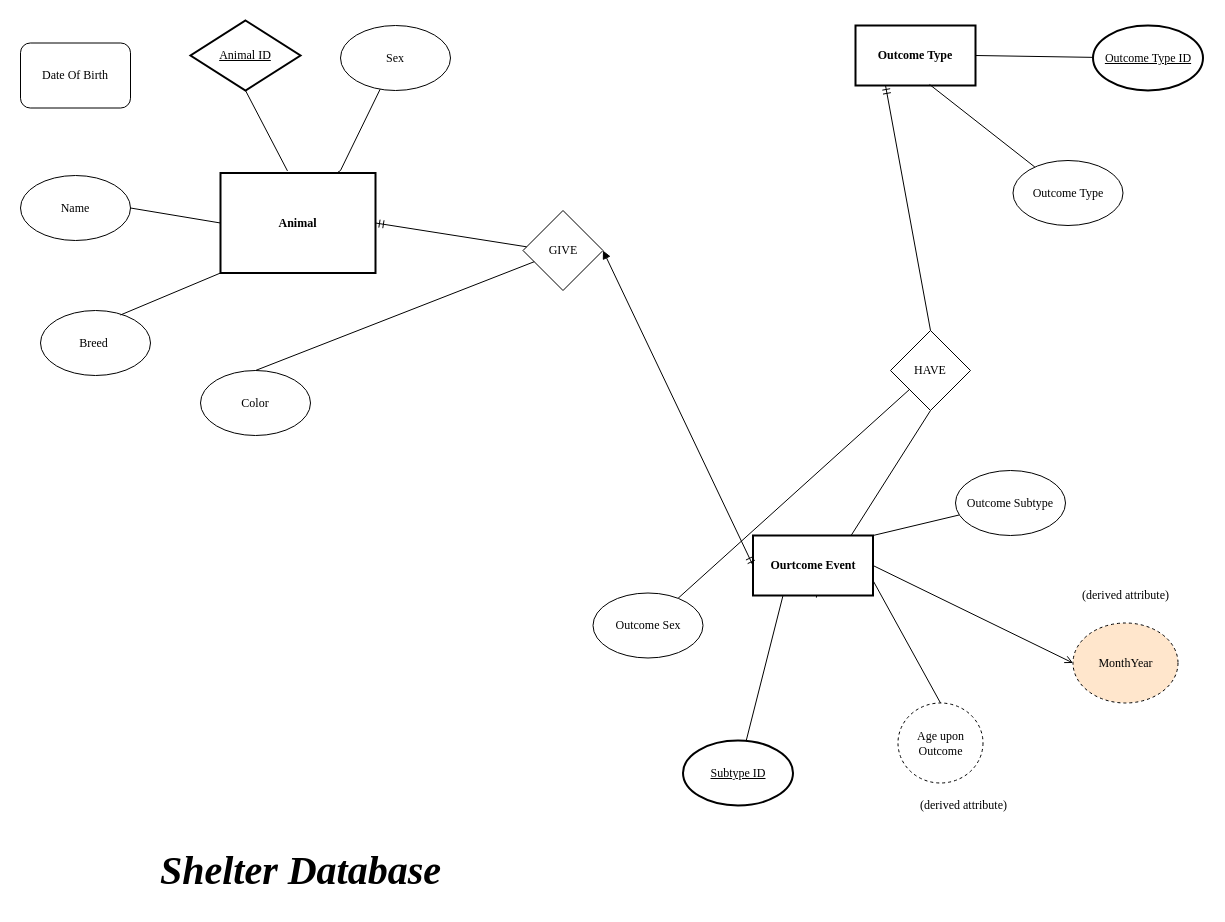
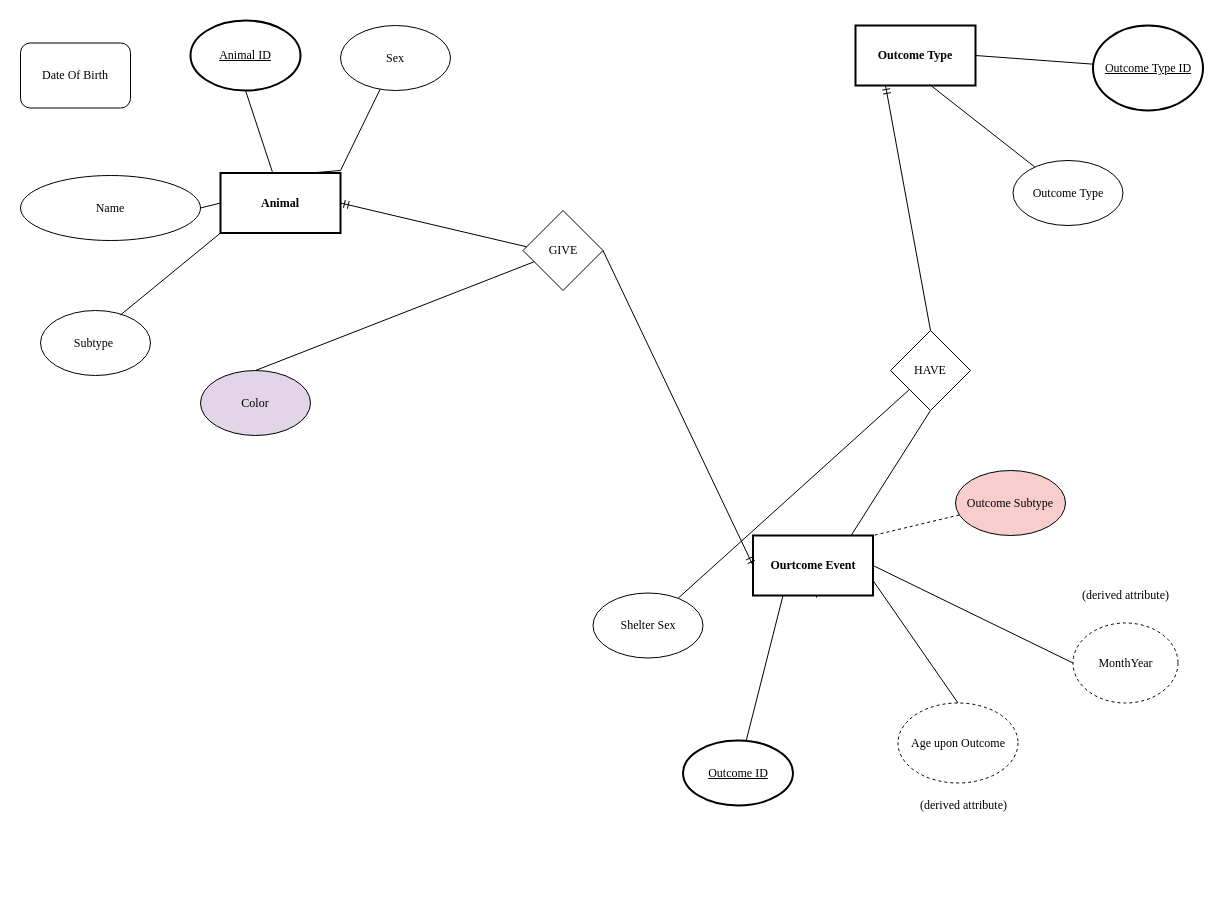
(246, 56) -> (246, 56)
(1148, 58) -> (1148, 68)
(76, 208) -> (111, 208)
(298, 223) -> (281, 203)
(607, 259) -> (606, 256)
(96, 344) -> (96, 344)
(256, 403) -> (256, 403)
(1011, 503) -> (1011, 503)
(917, 525) -> (917, 525)
(649, 626) -> (649, 626)
(1068, 661) -> (1069, 661)
(1126, 663) -> (1126, 663)
(941, 743) -> (958, 743)
(739, 774) -> (739, 774)
(301, 871) -> none
